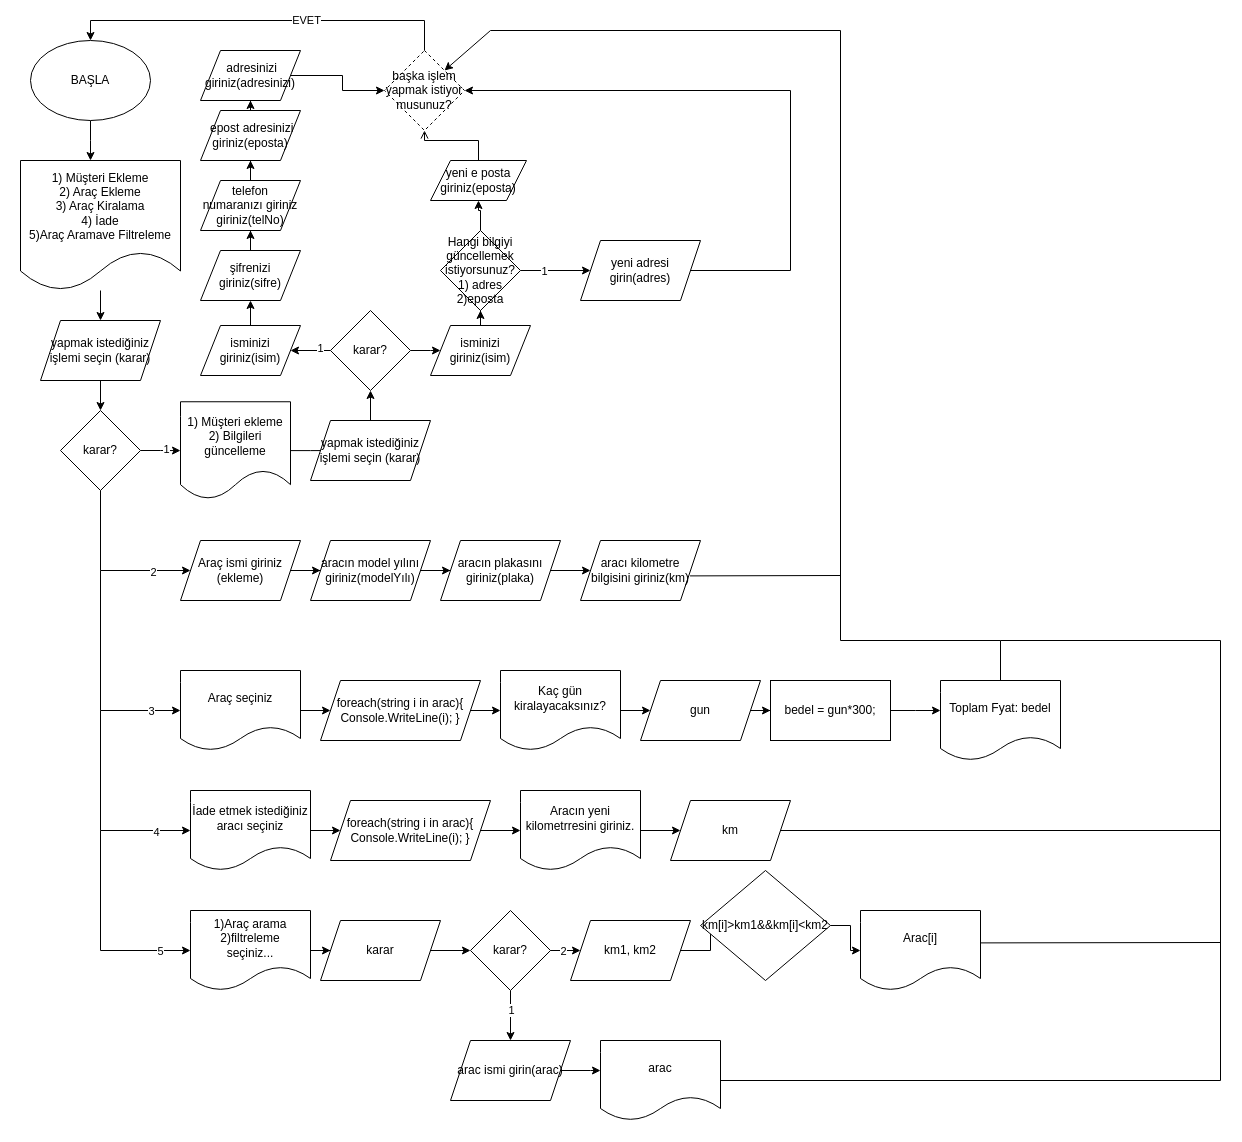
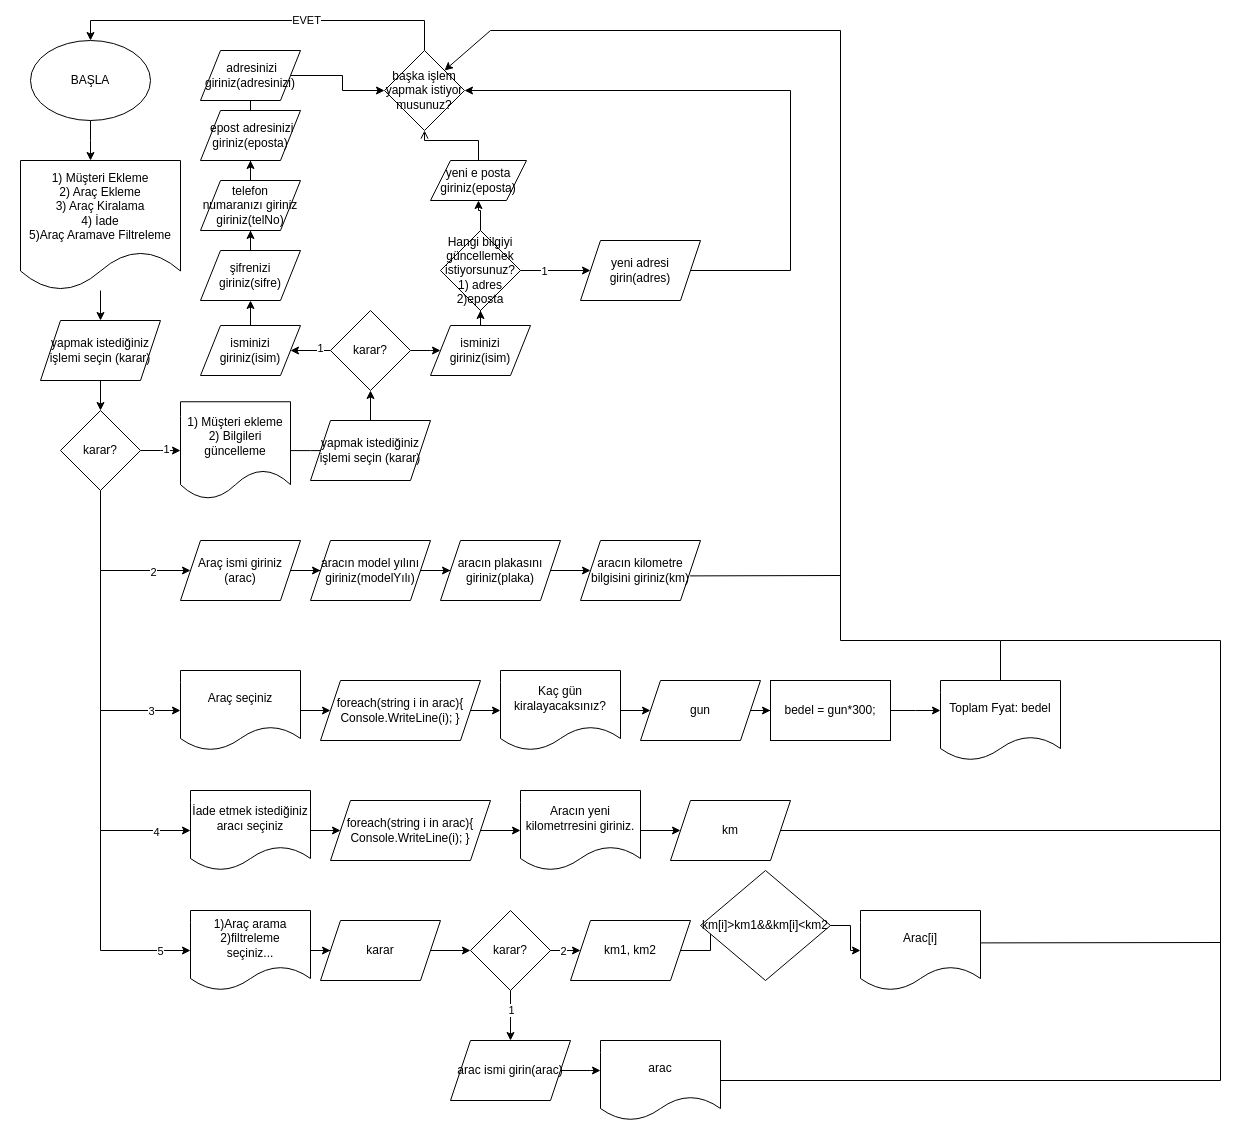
(425, 91) -> (425, 91)
(251, 108) -> (251, 106)
(241, 571) -> (241, 571)
(641, 571) -> (641, 571)
